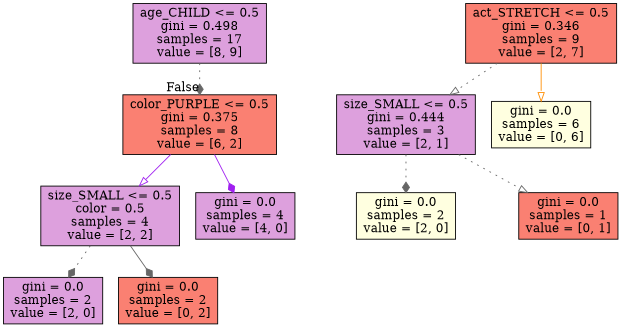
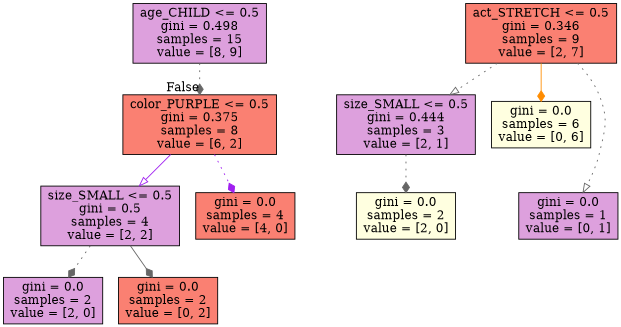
(200, 33) -> (200, 33)
(541, 77) -> (541, 77)
(222, 169) -> (222, 169)
(489, 171) -> (605, 121)
(110, 216) -> (110, 216)
(245, 216) -> (245, 216)
(568, 216) -> (568, 216)
